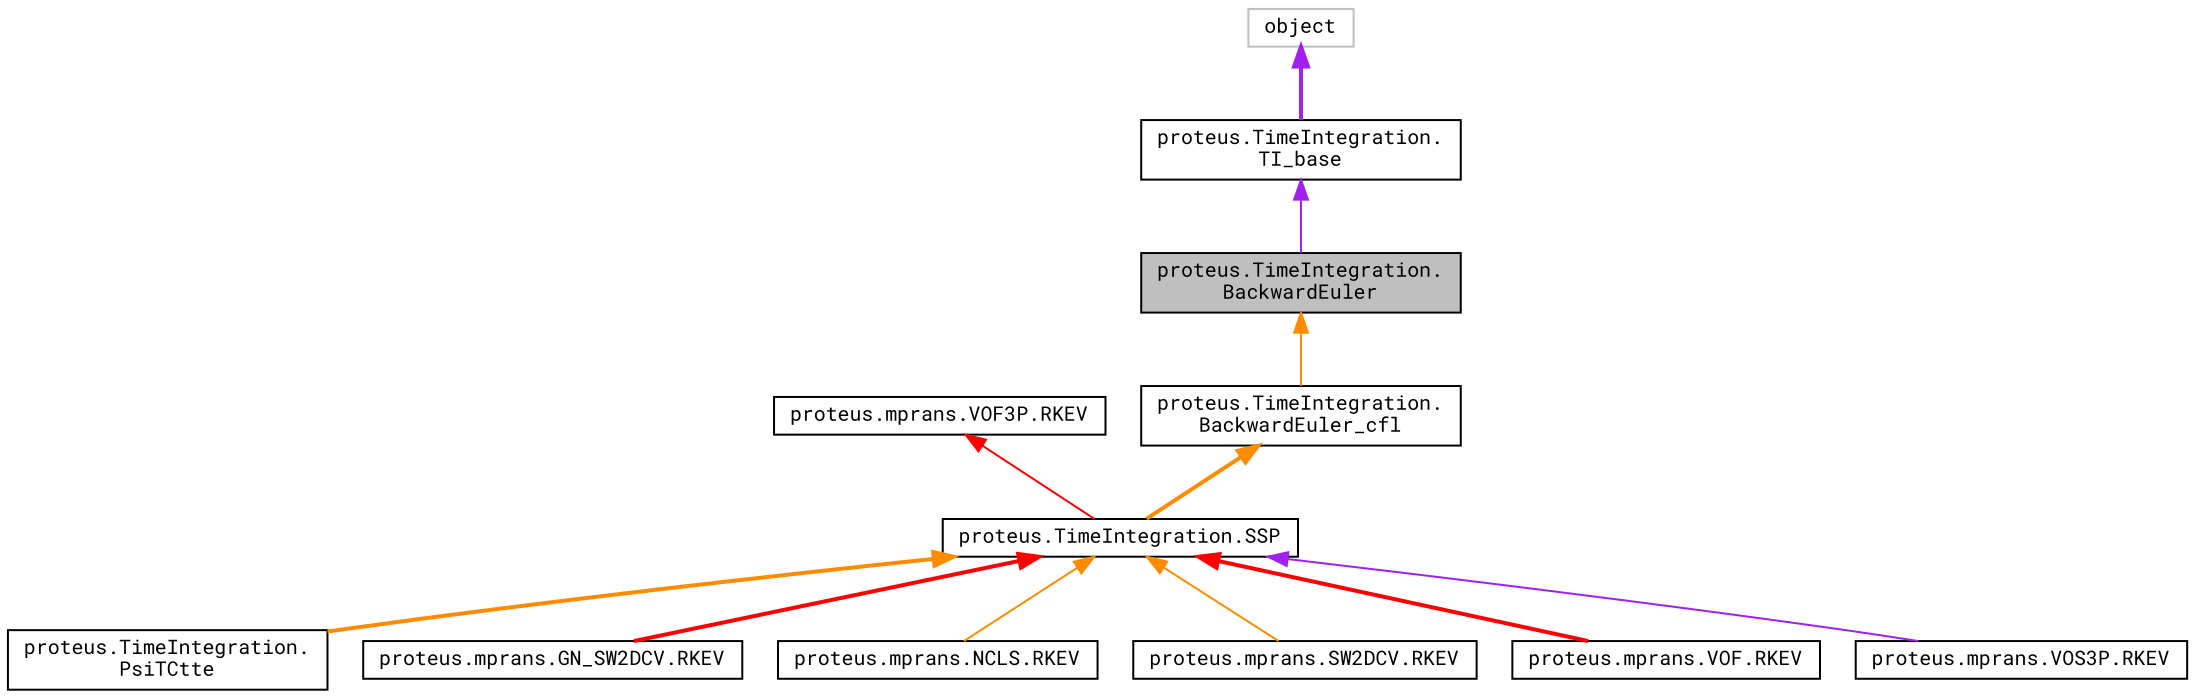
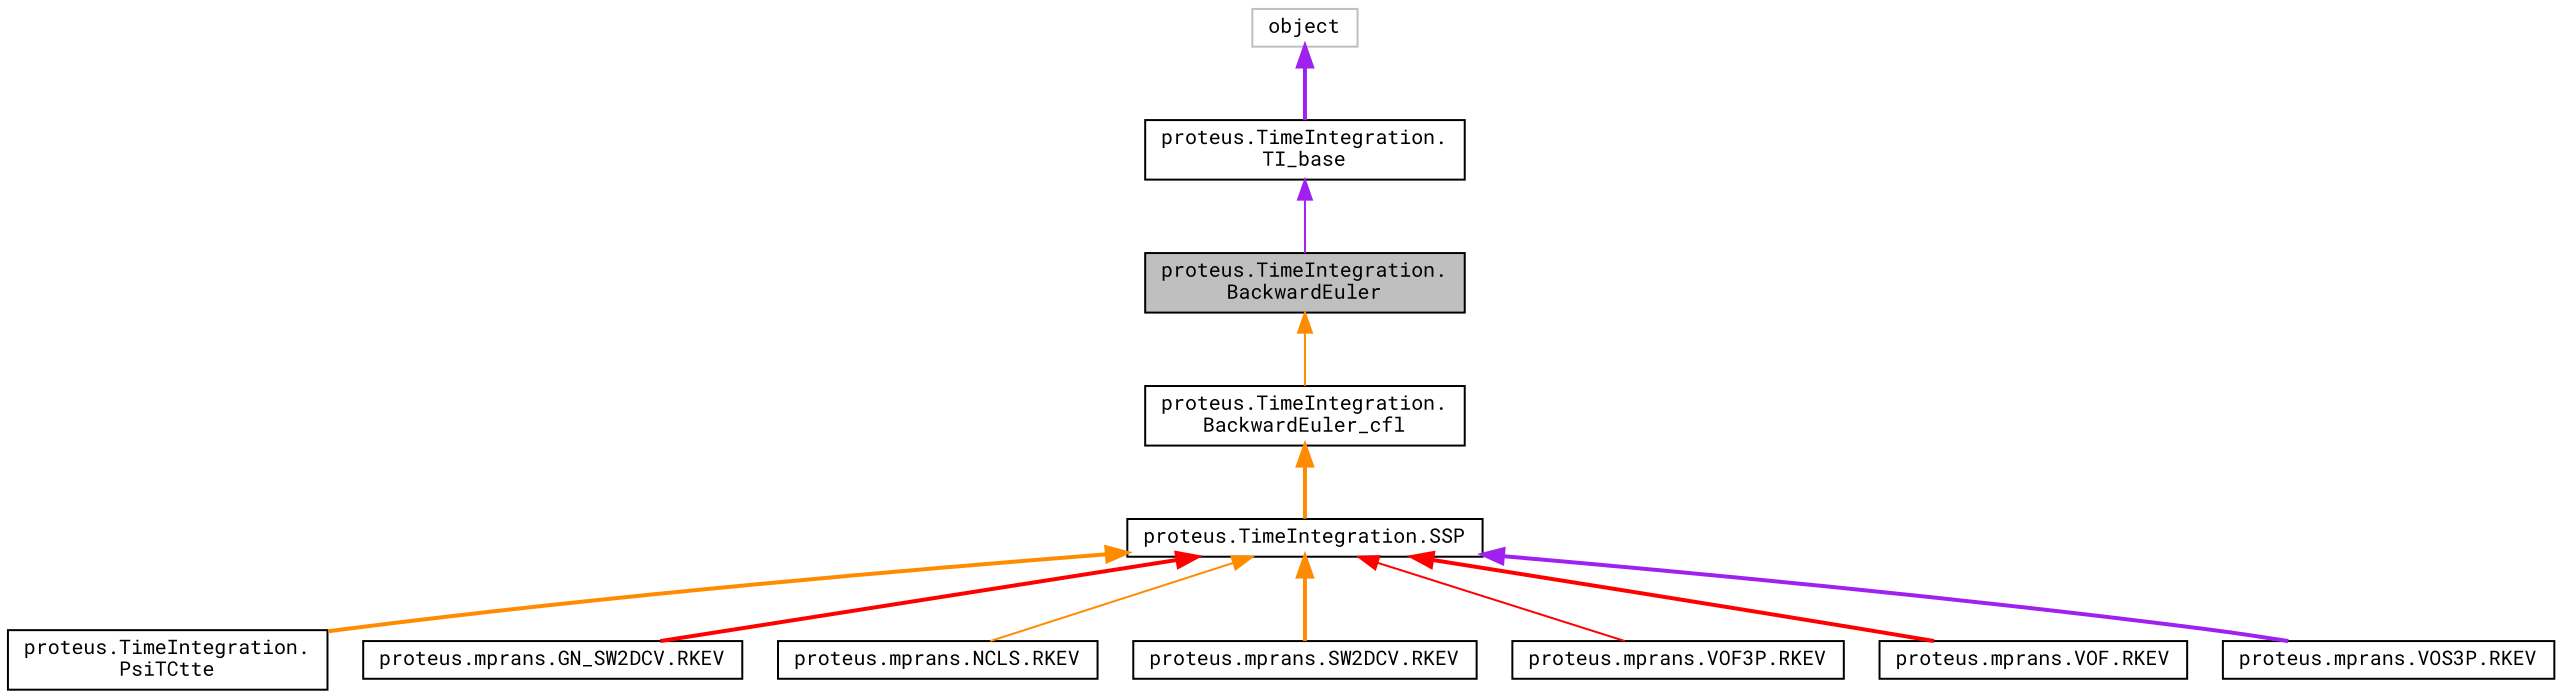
(1039, 482) -> (1501, 602)
(1603, 598) -> (1896, 594)
(1221, 604) -> (1305, 609)
